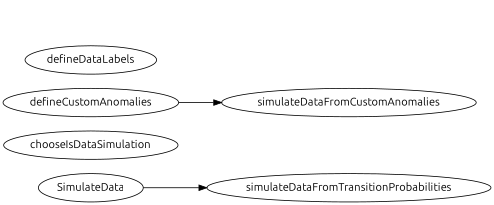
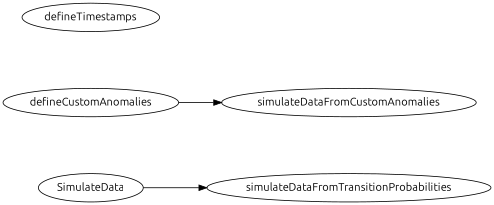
none -> (91, 17)
(91, 60) -> none
(91, 145) -> none
